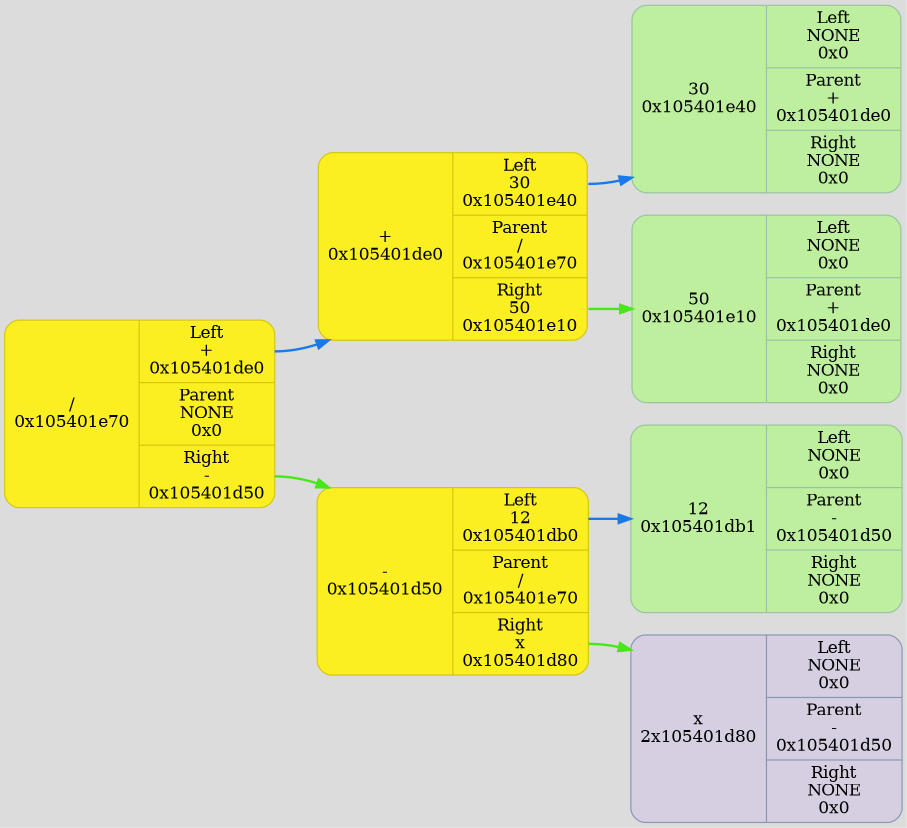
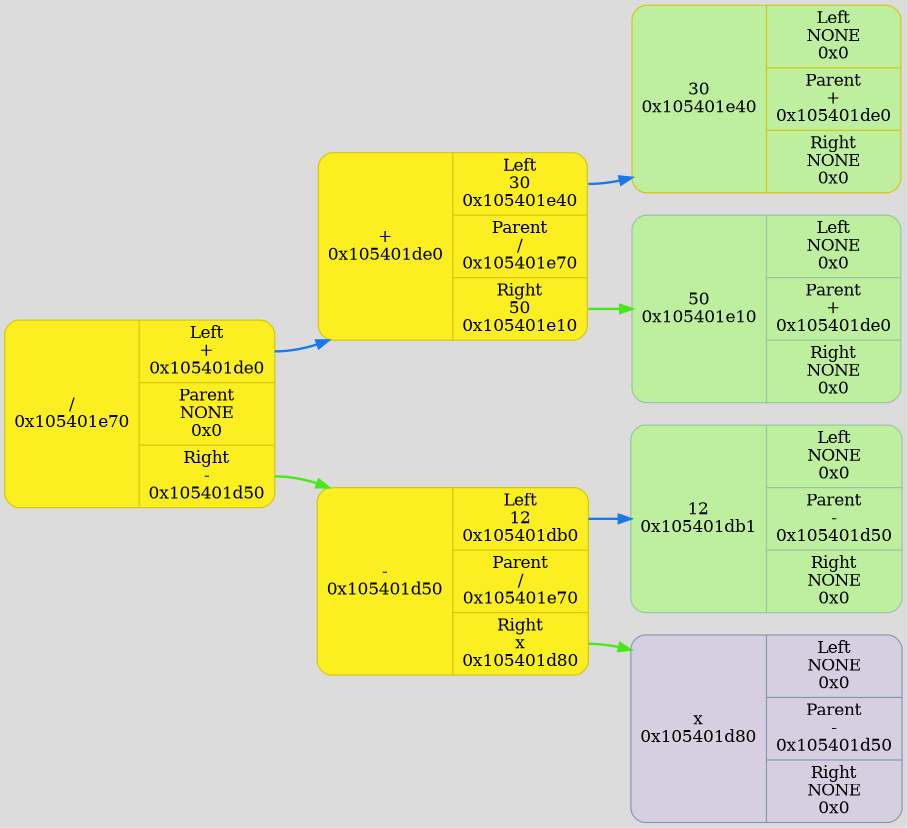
(766, 99) -> (766, 99)
(699, 737) -> (699, 737)
